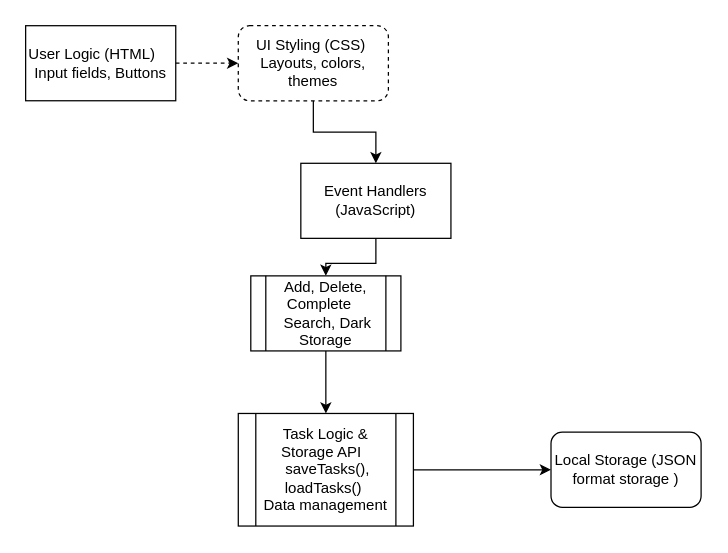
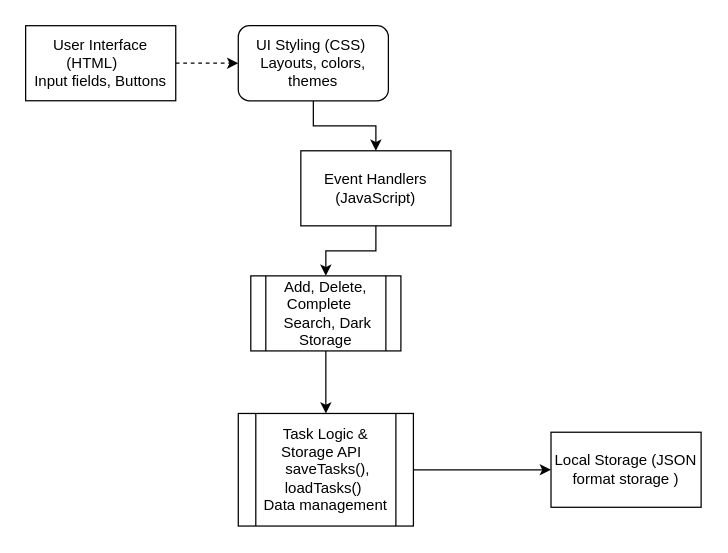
(101, 63) -> (101, 63)
(313, 63) -> (313, 63)
(376, 201) -> (376, 188)
(626, 469) -> (626, 469)
